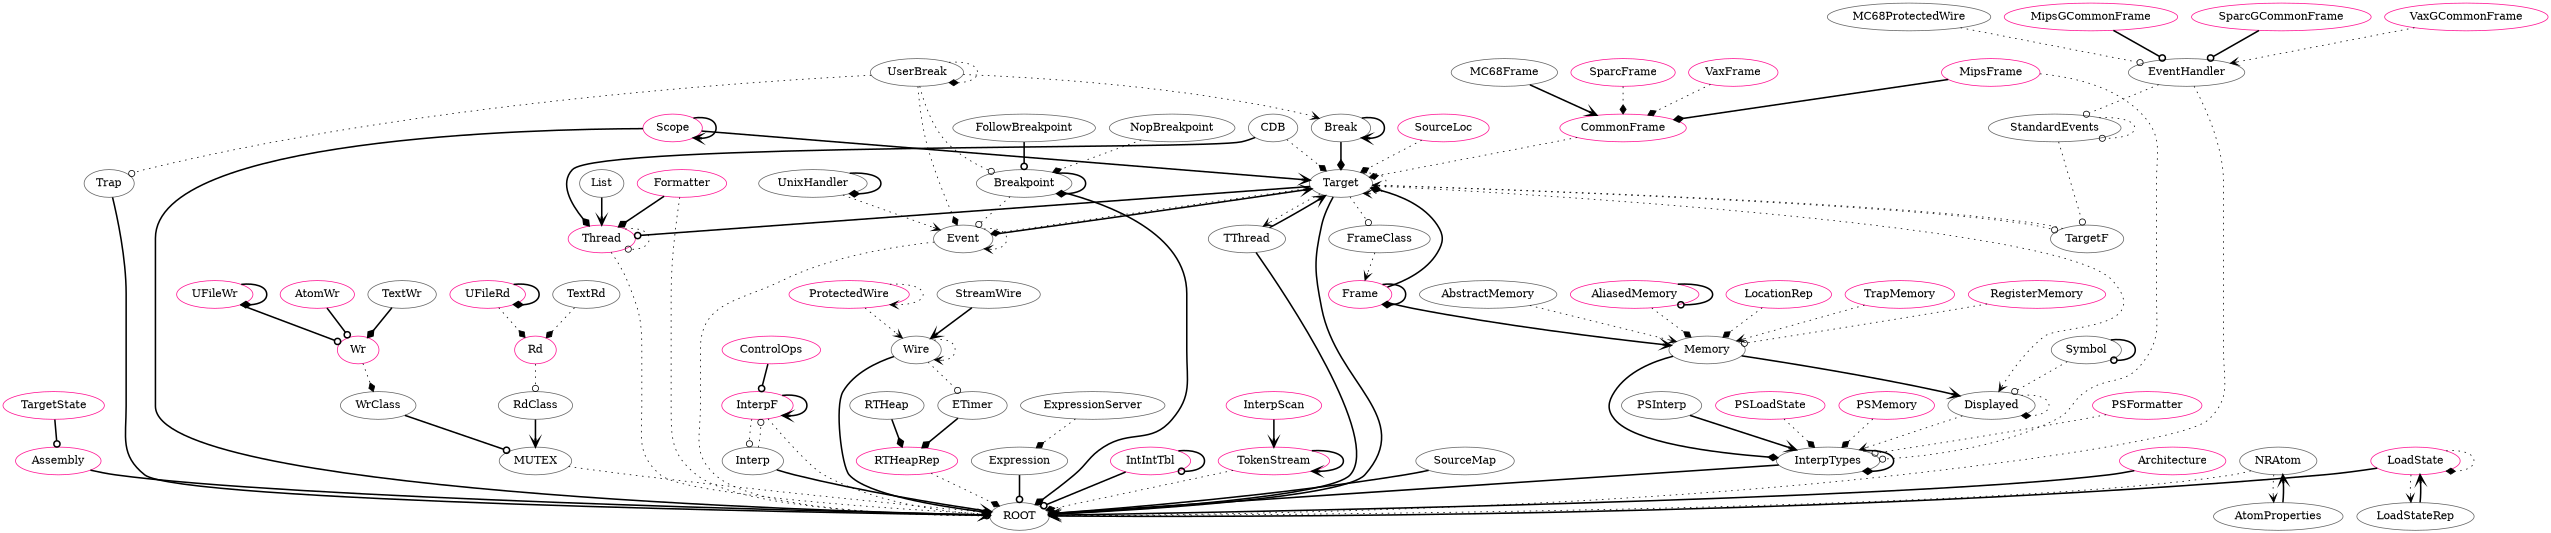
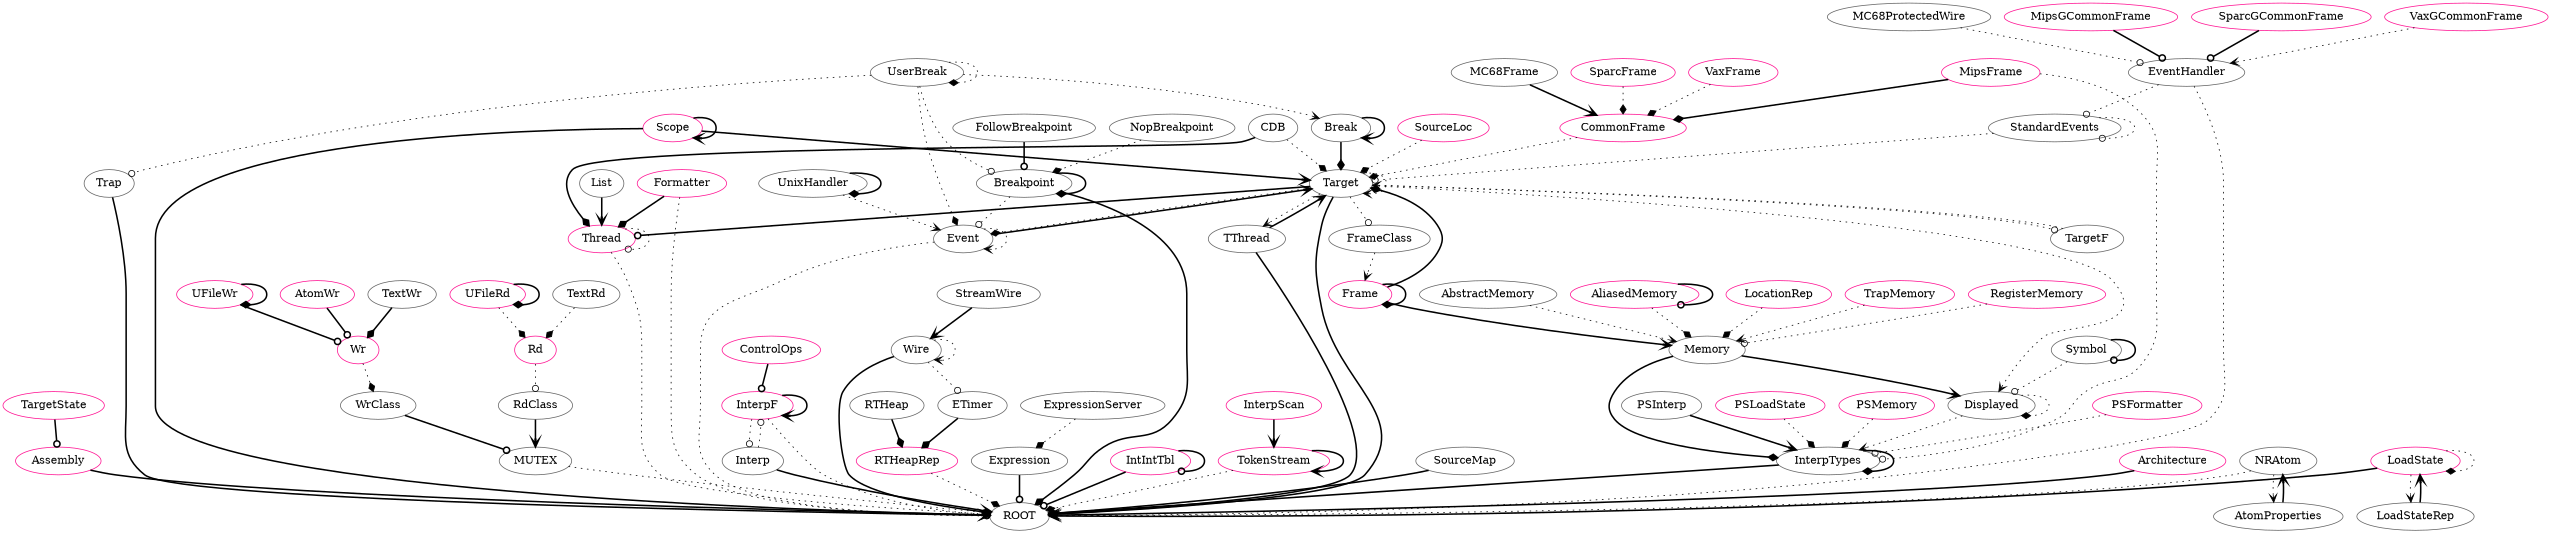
(2070, 180) -> (1686, 157)
(849, 294) -> none
